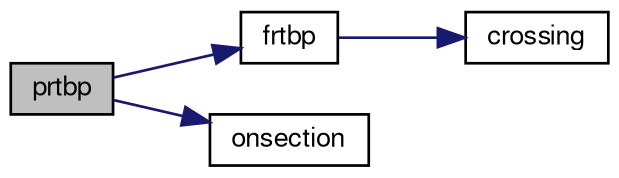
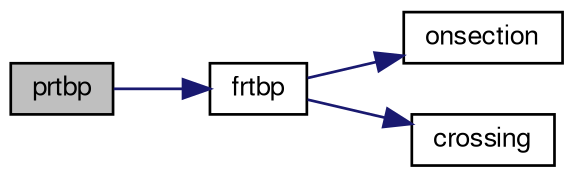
(148, 108) -> (342, 70)
